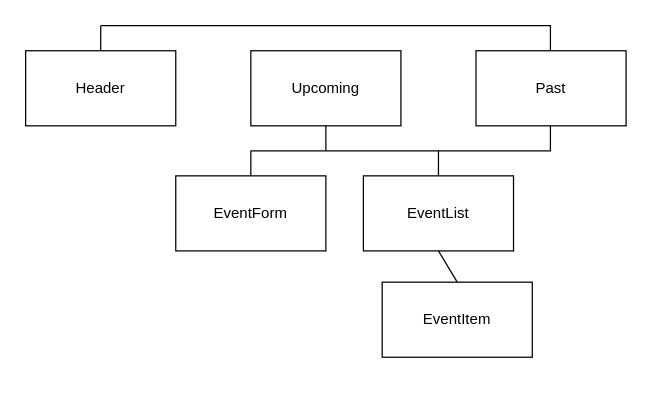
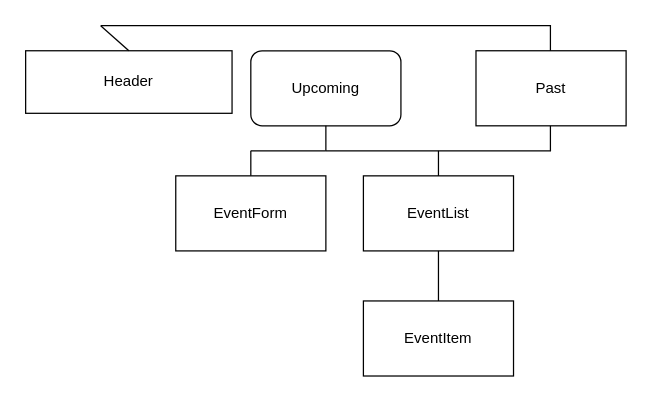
(101, 88) -> (129, 82)
(326, 88) -> (326, 88)
(457, 319) -> (438, 338)
